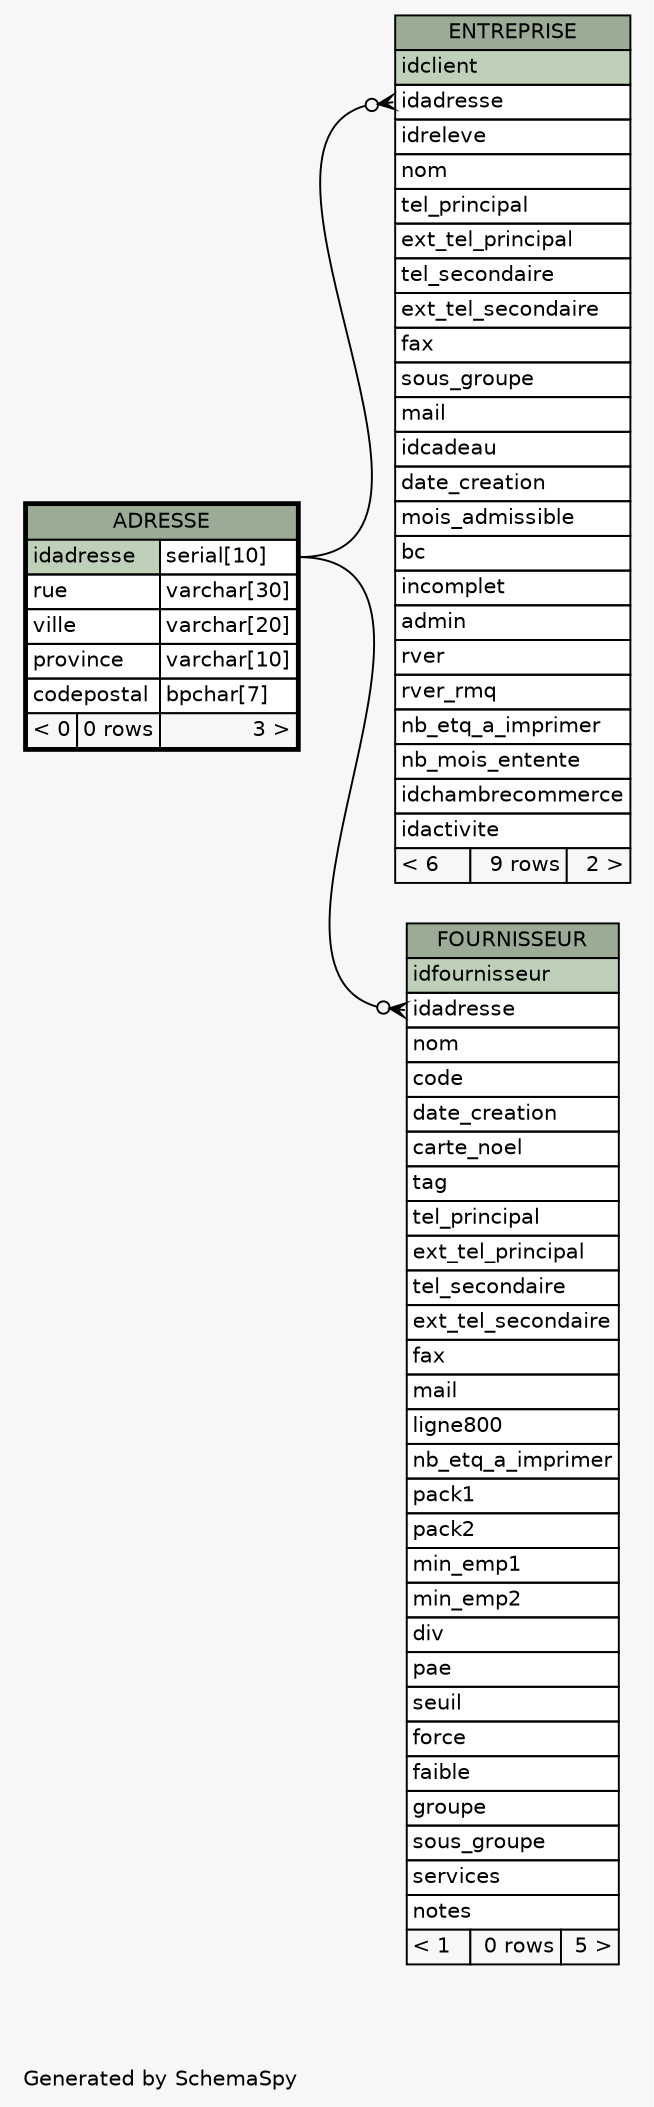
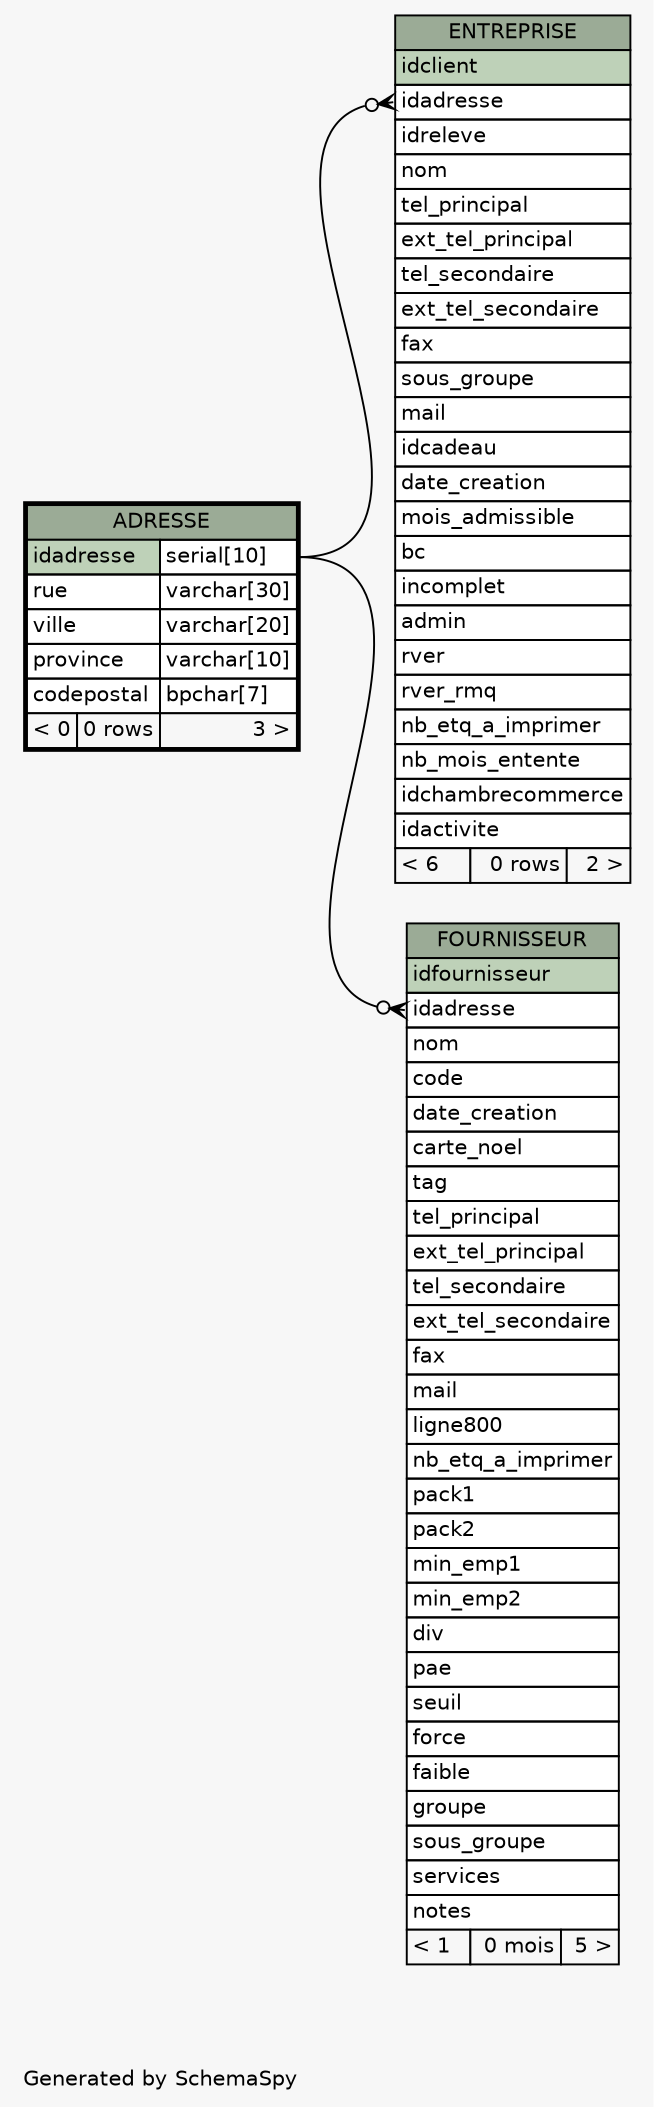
(525, 865) -> (525, 865)
(520, 1946) -> (520, 1946)
